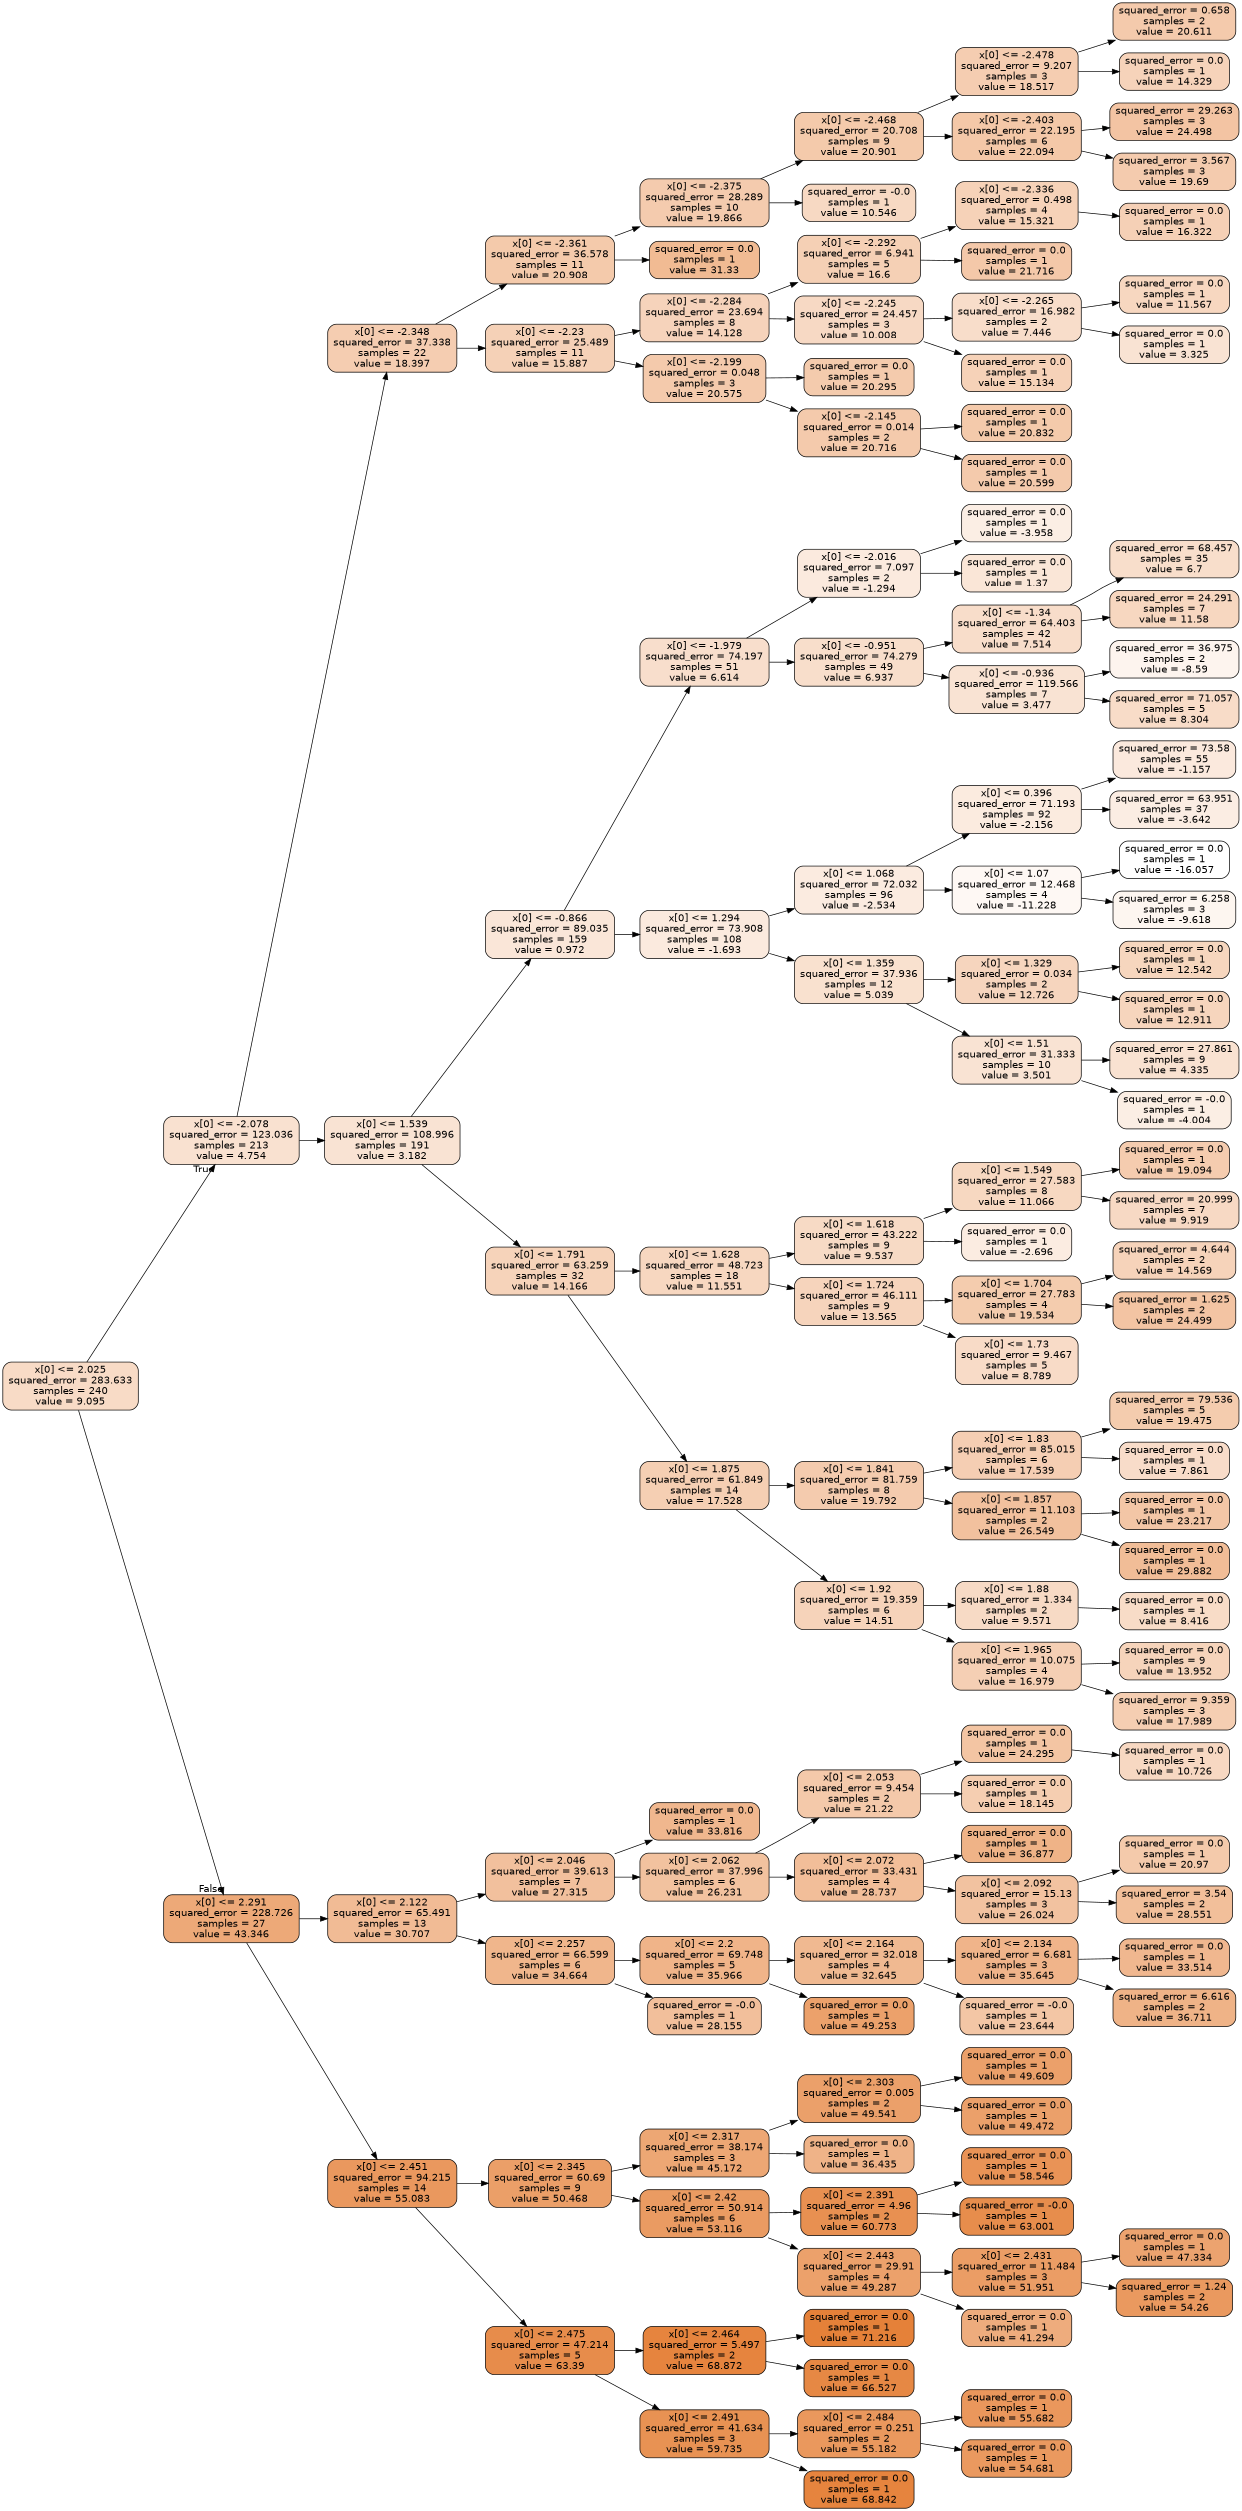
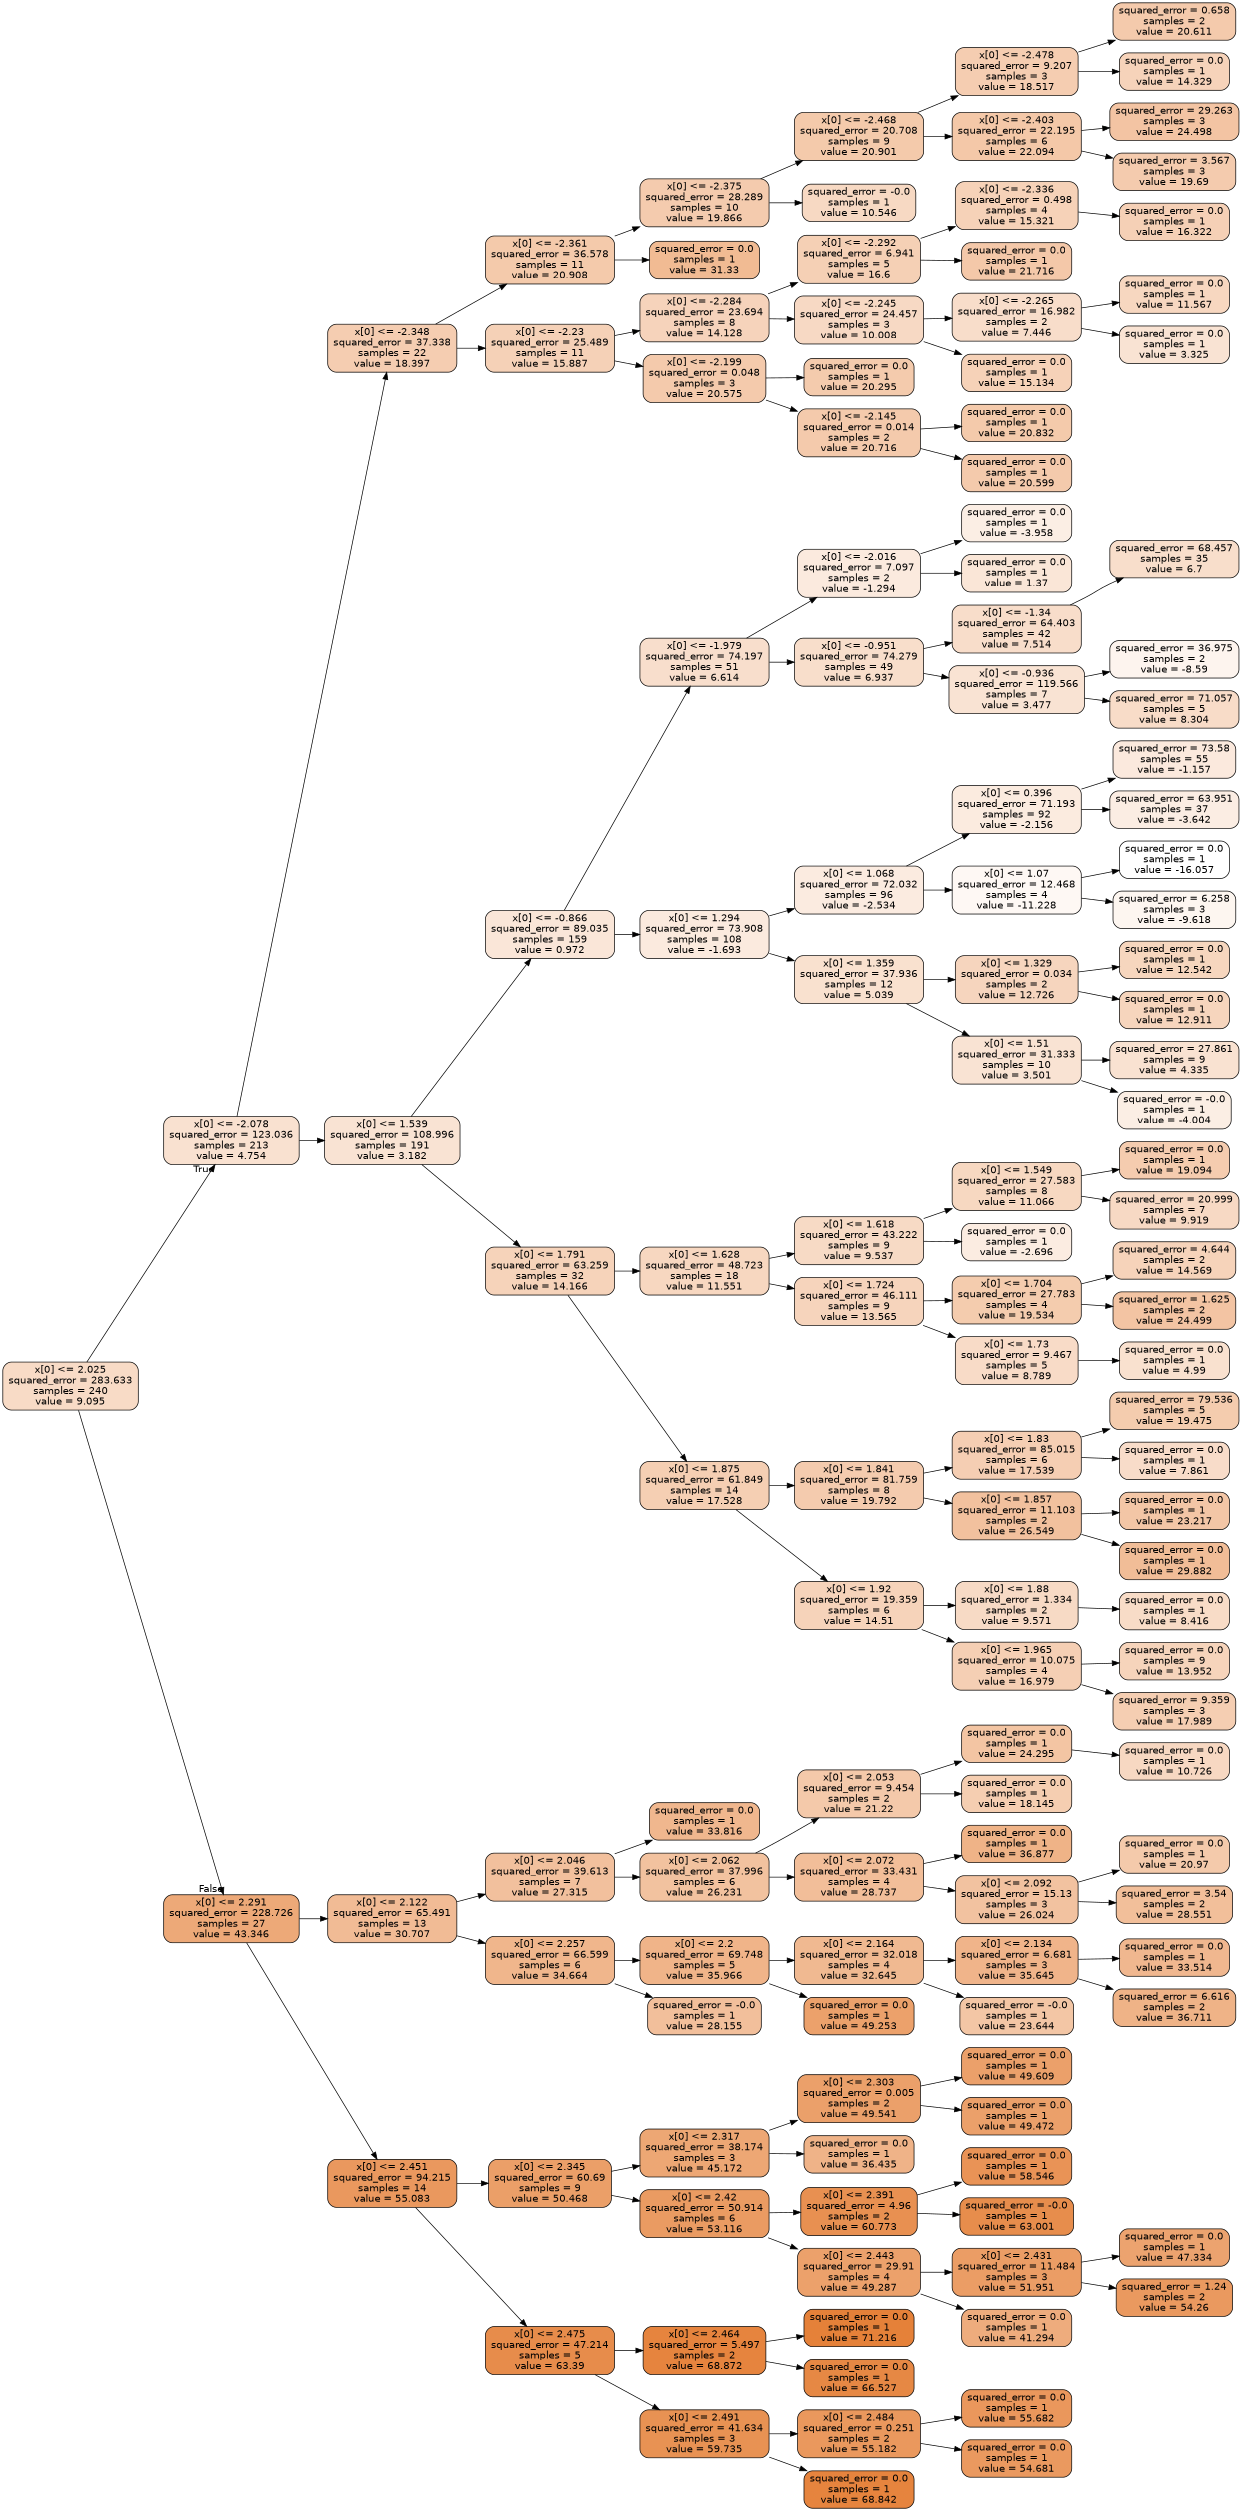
(1174, 609) -> none
none -> (1174, 1361)
